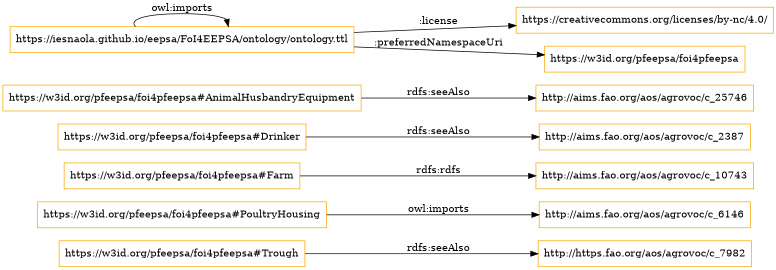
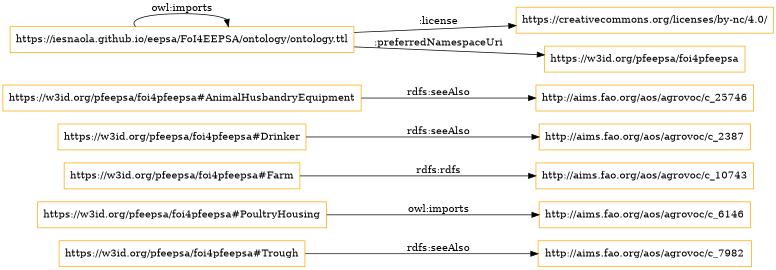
(645, 254) -> (645, 254)
